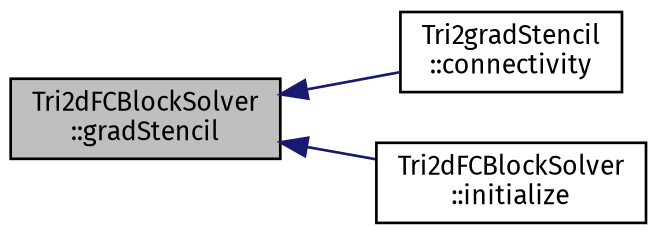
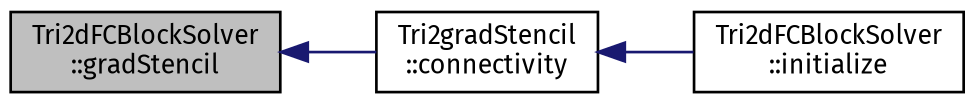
(341, 153) -> (659, 52)
